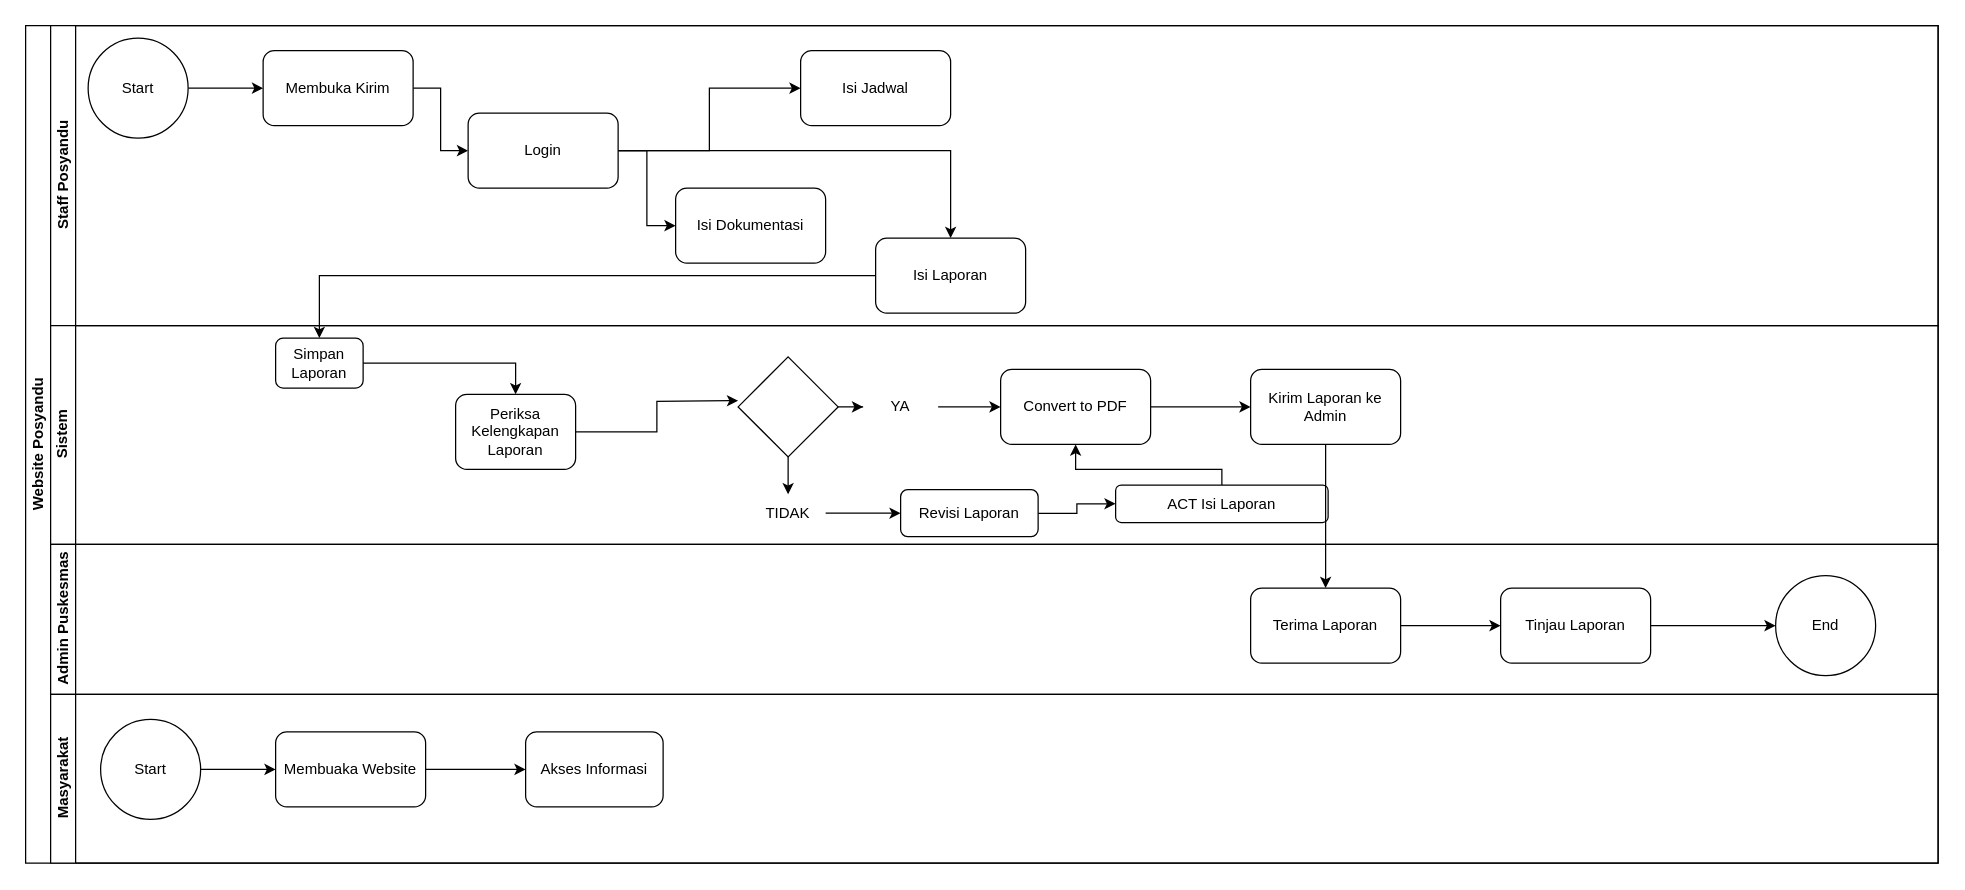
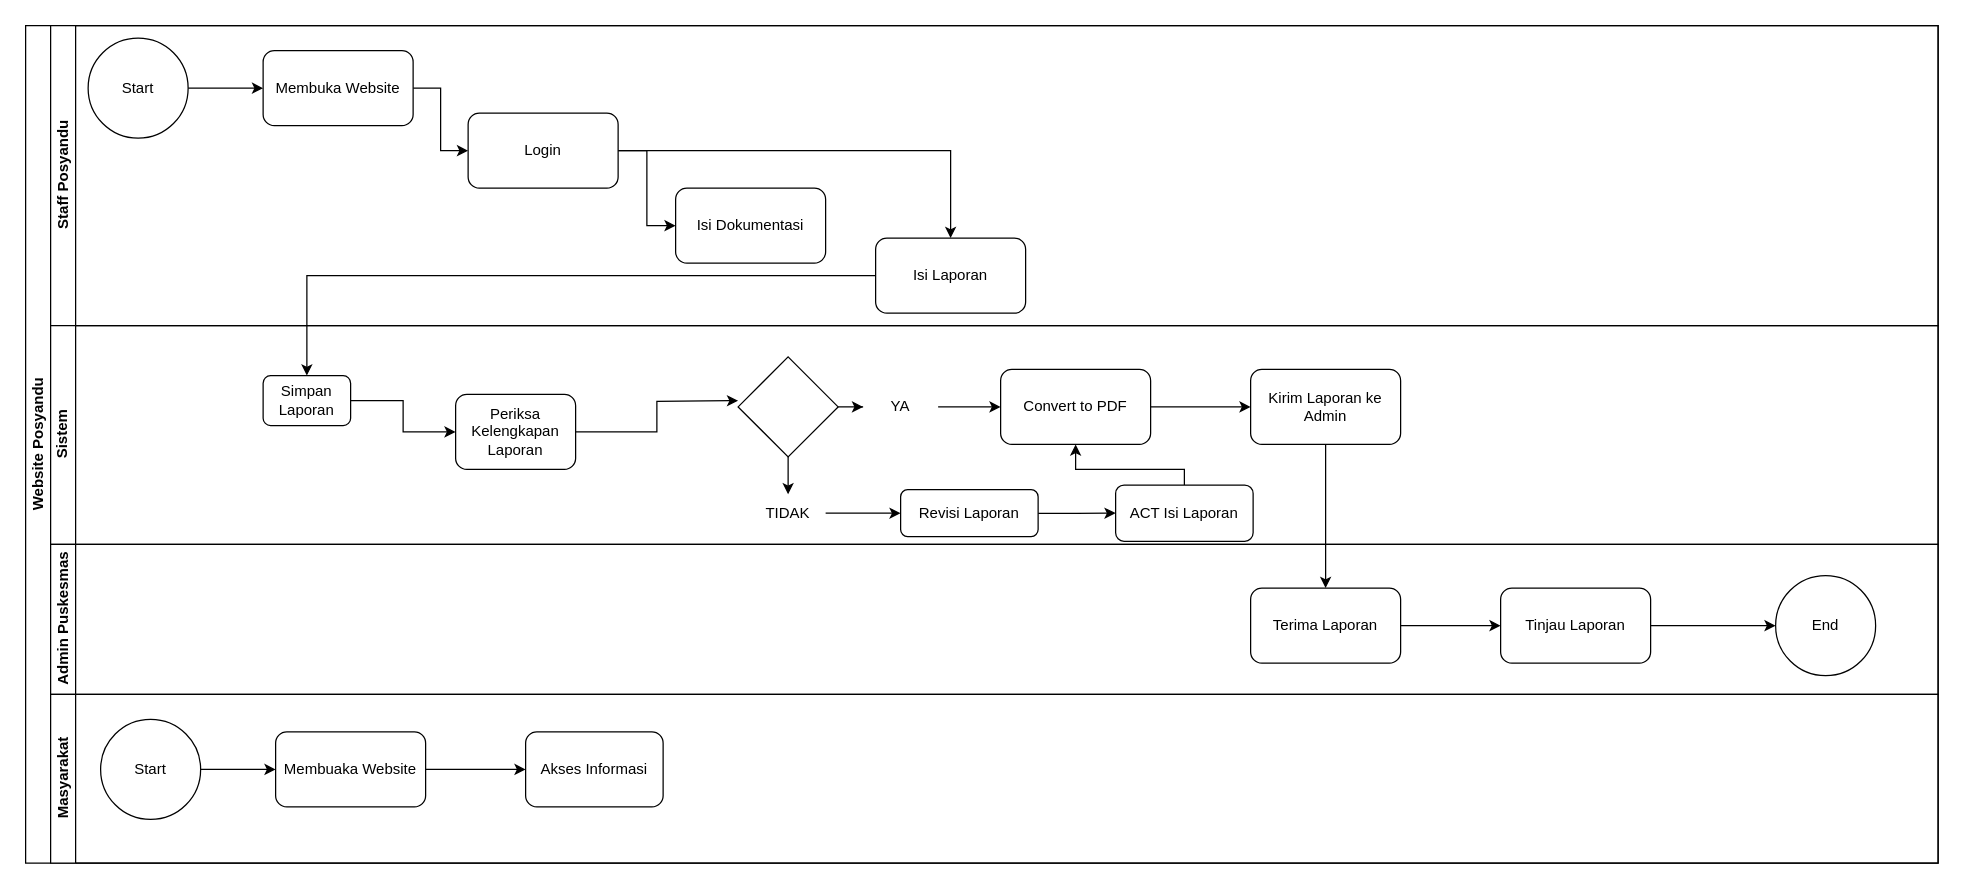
(338, 88) -> (338, 88)
(721, 88) -> none
(876, 88) -> none
(319, 363) -> (307, 401)
(1222, 504) -> (1184, 513)
